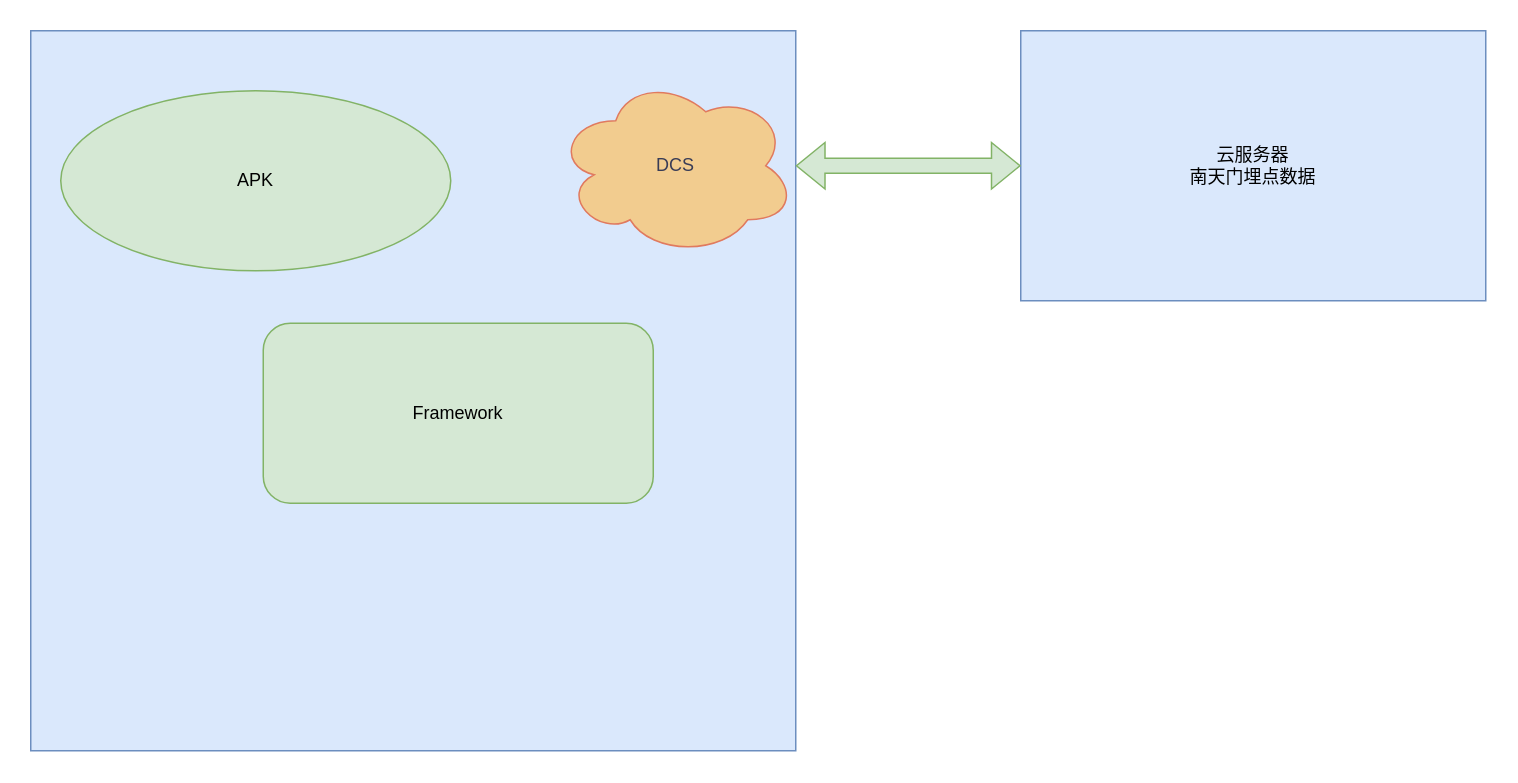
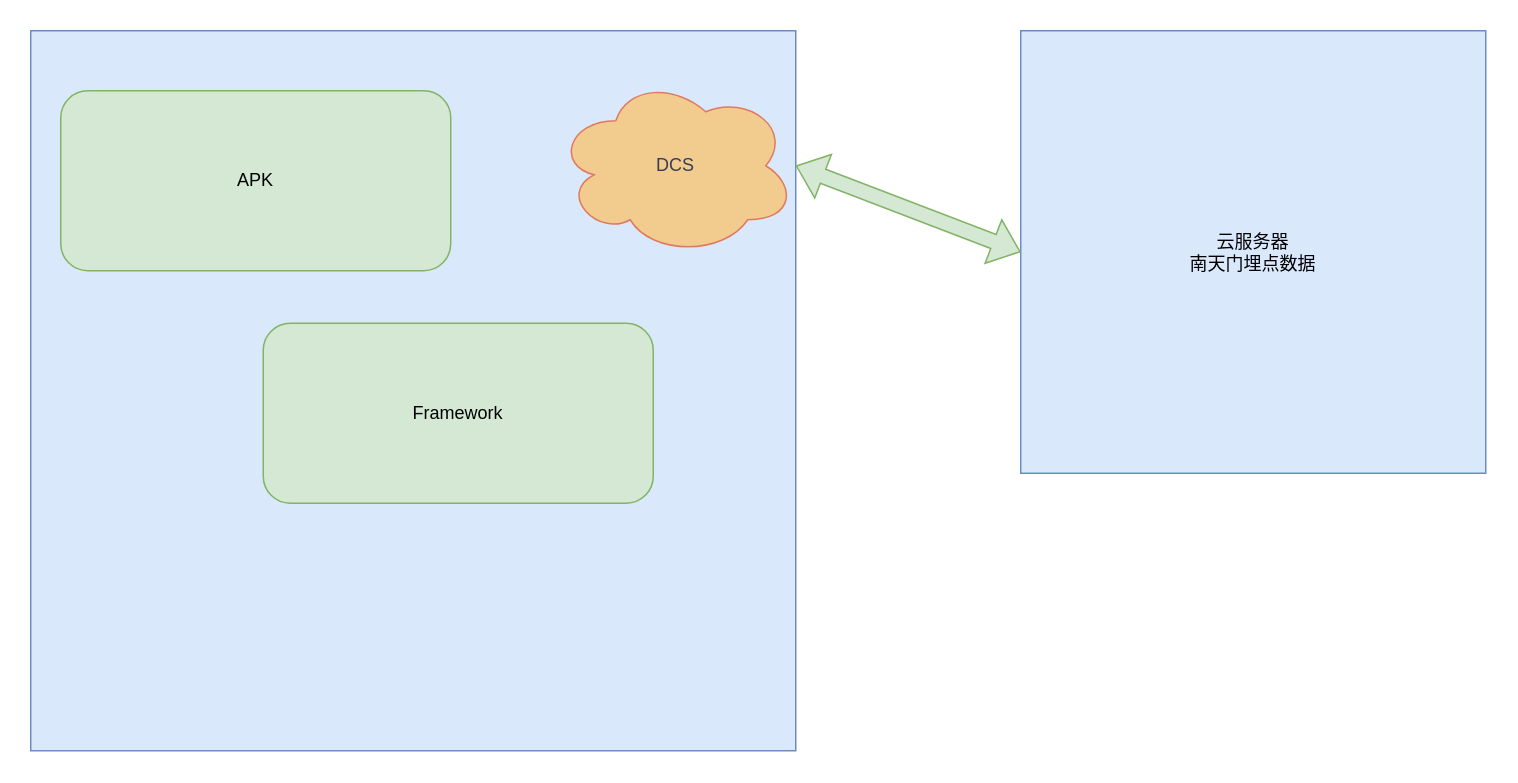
(1253, 166) -> (1253, 252)
(256, 181) -> (256, 181)
